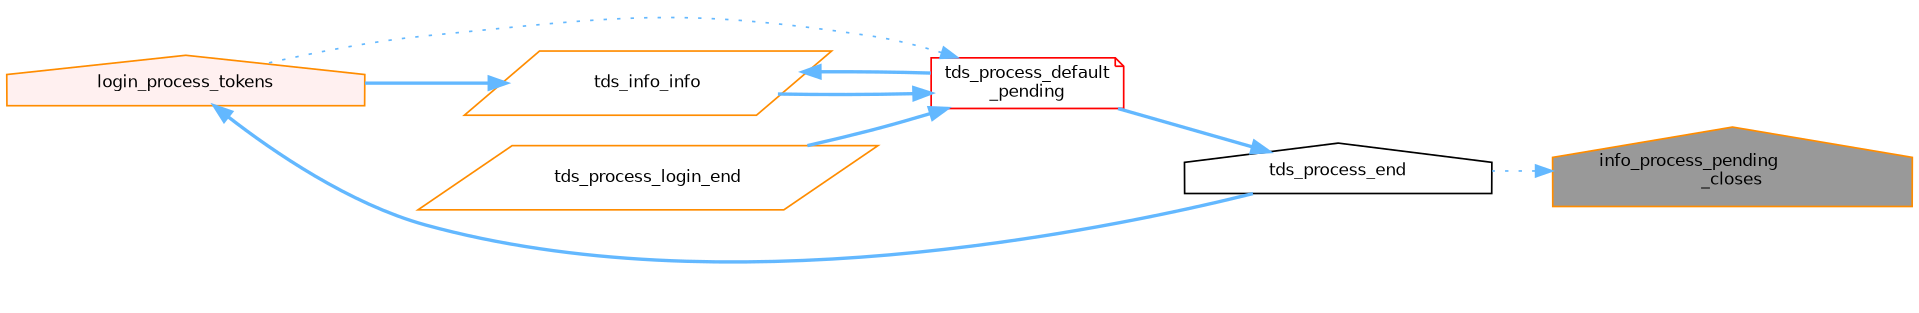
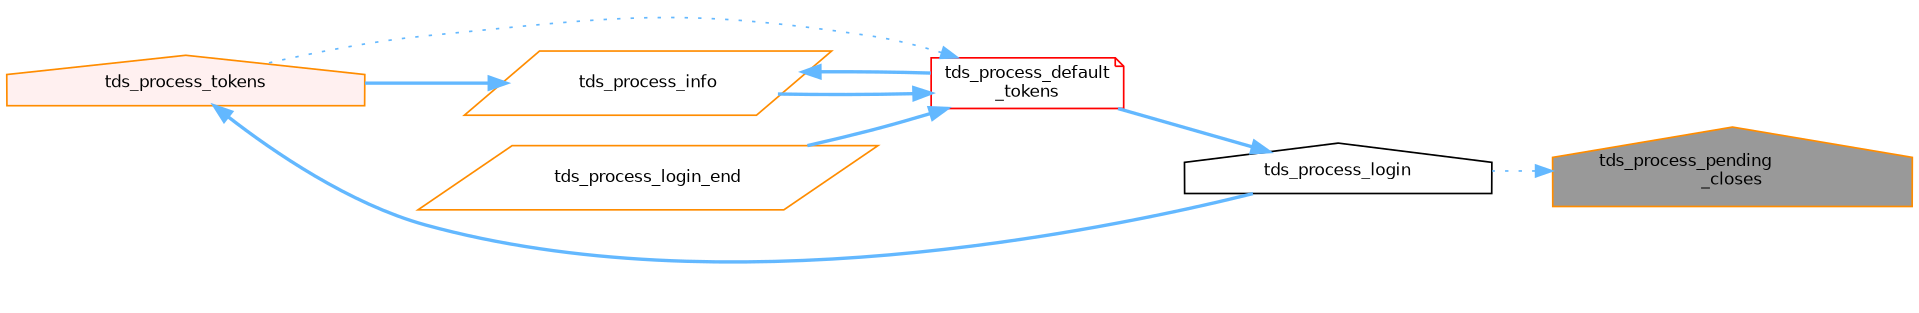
(186, 83) -> (186, 83)
(648, 83) -> (648, 83)
(1027, 83) -> (1027, 83)
(1338, 171) -> (1338, 171)
(1732, 171) -> (1732, 171)
